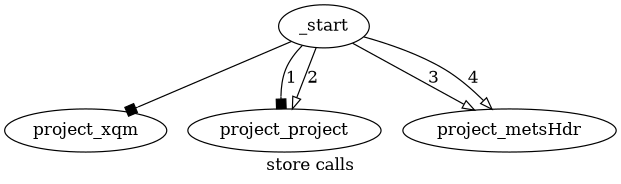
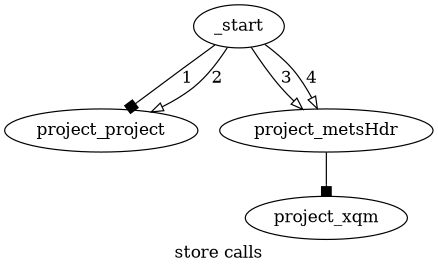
(215, 74) -> (326, 168)
